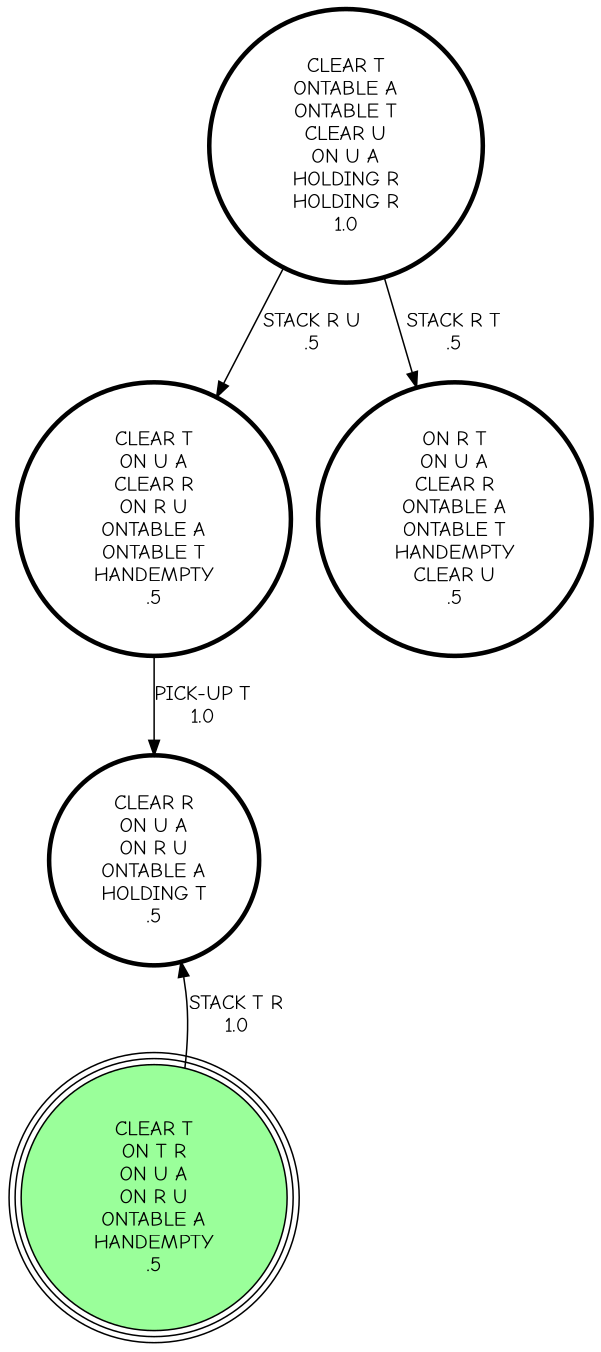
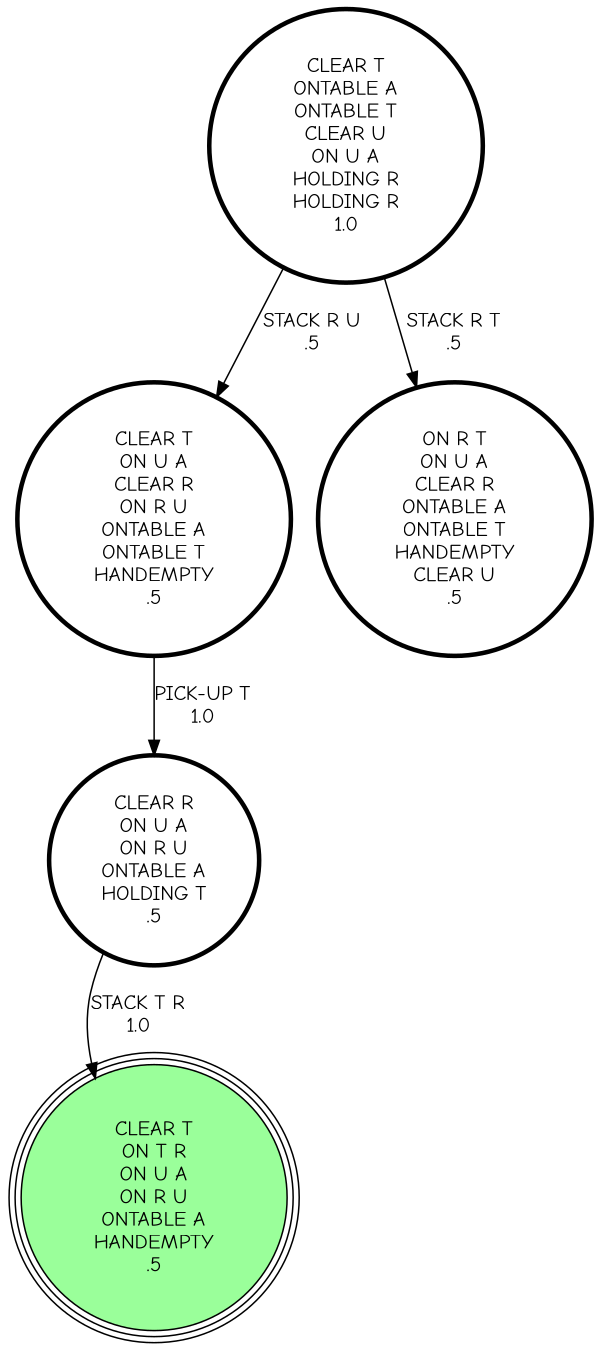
(188, 1022) -> (88, 1007)
